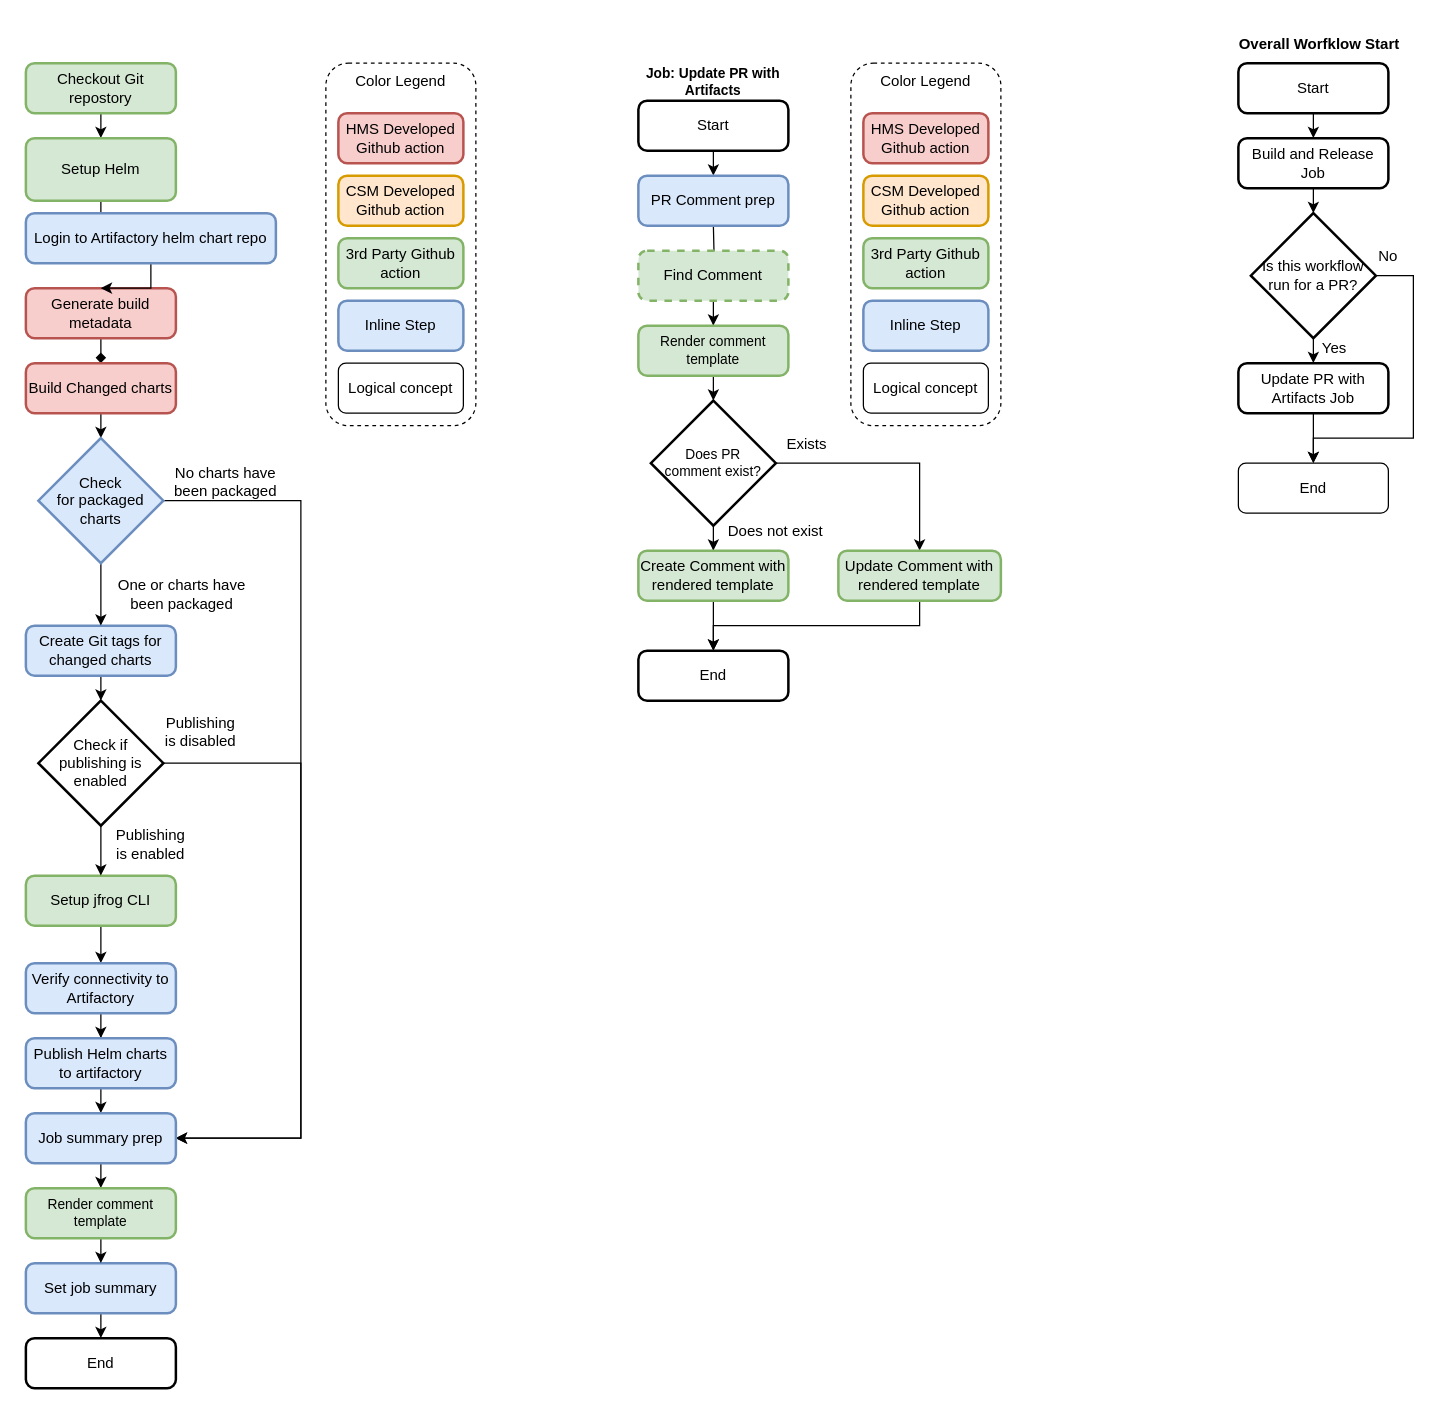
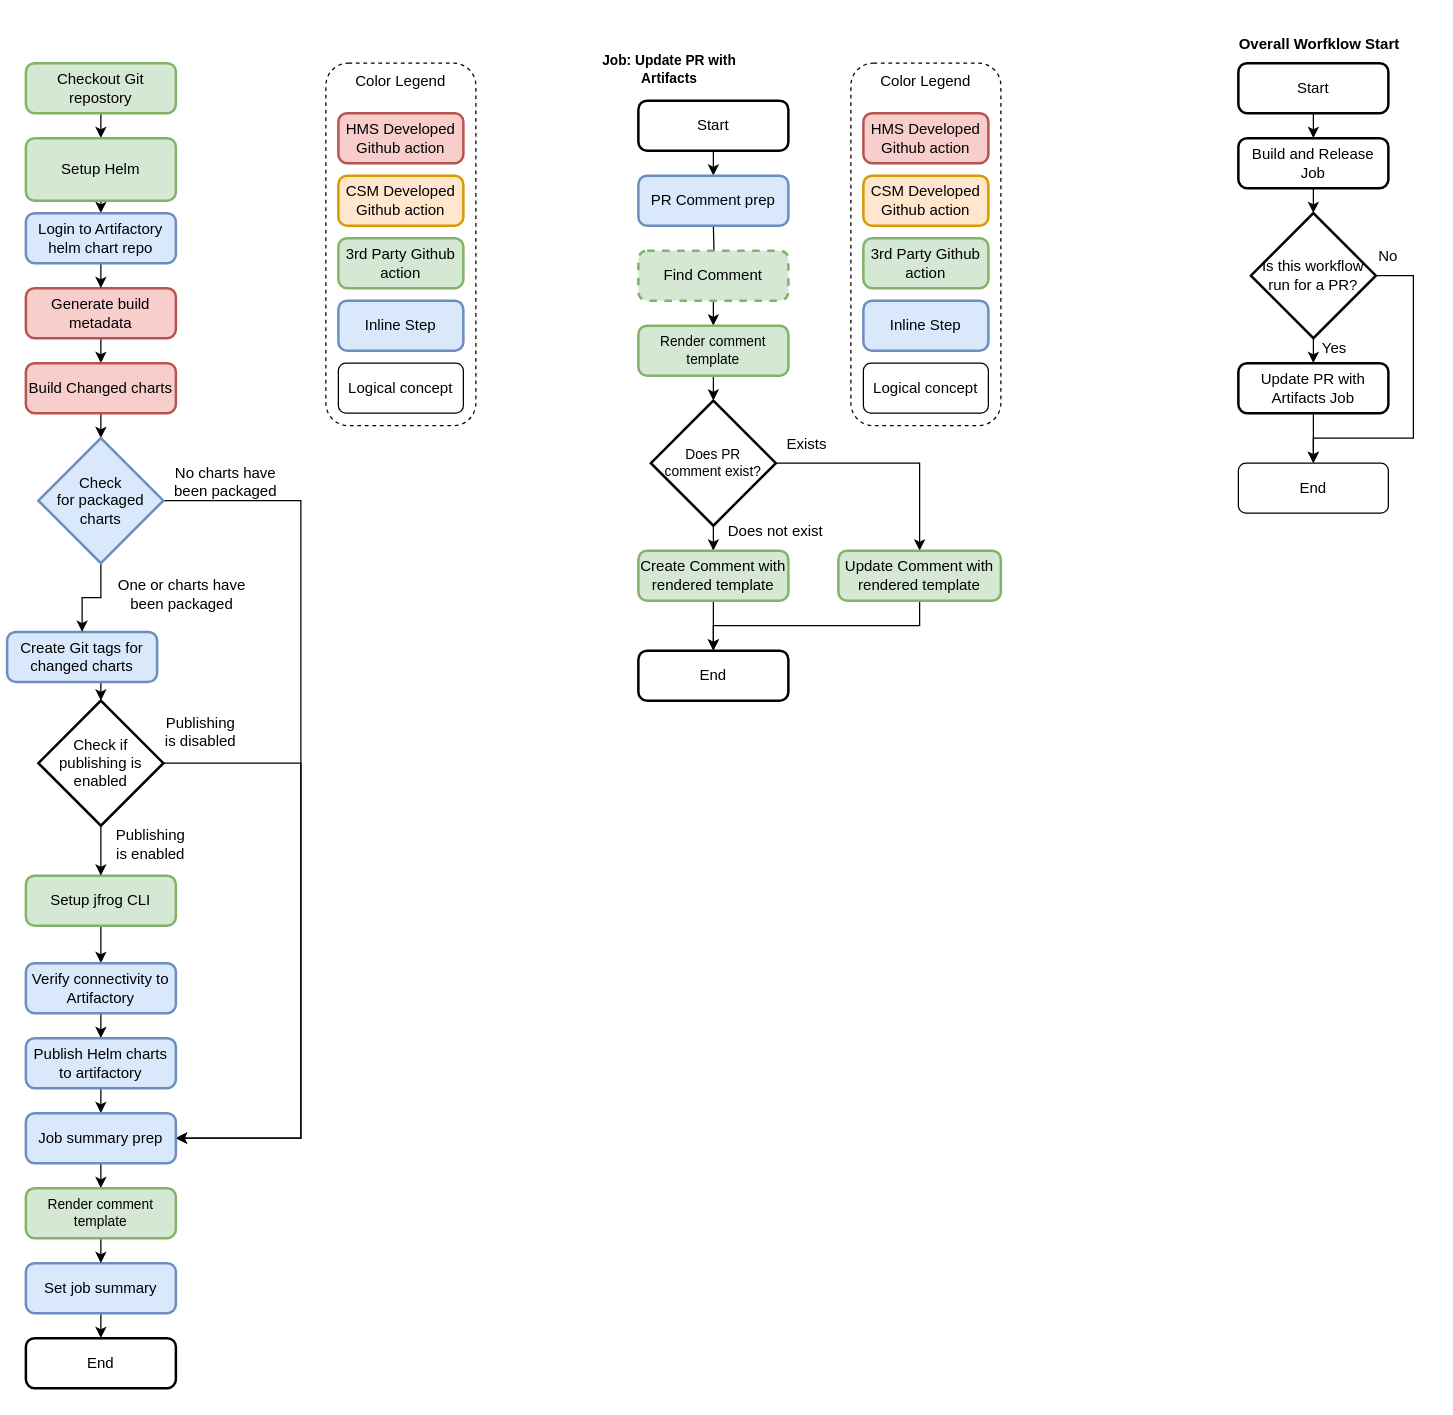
(713, 82) -> (669, 69)
(151, 238) -> (101, 238)
(101, 352) -> (101, 353)
(101, 651) -> (82, 657)
